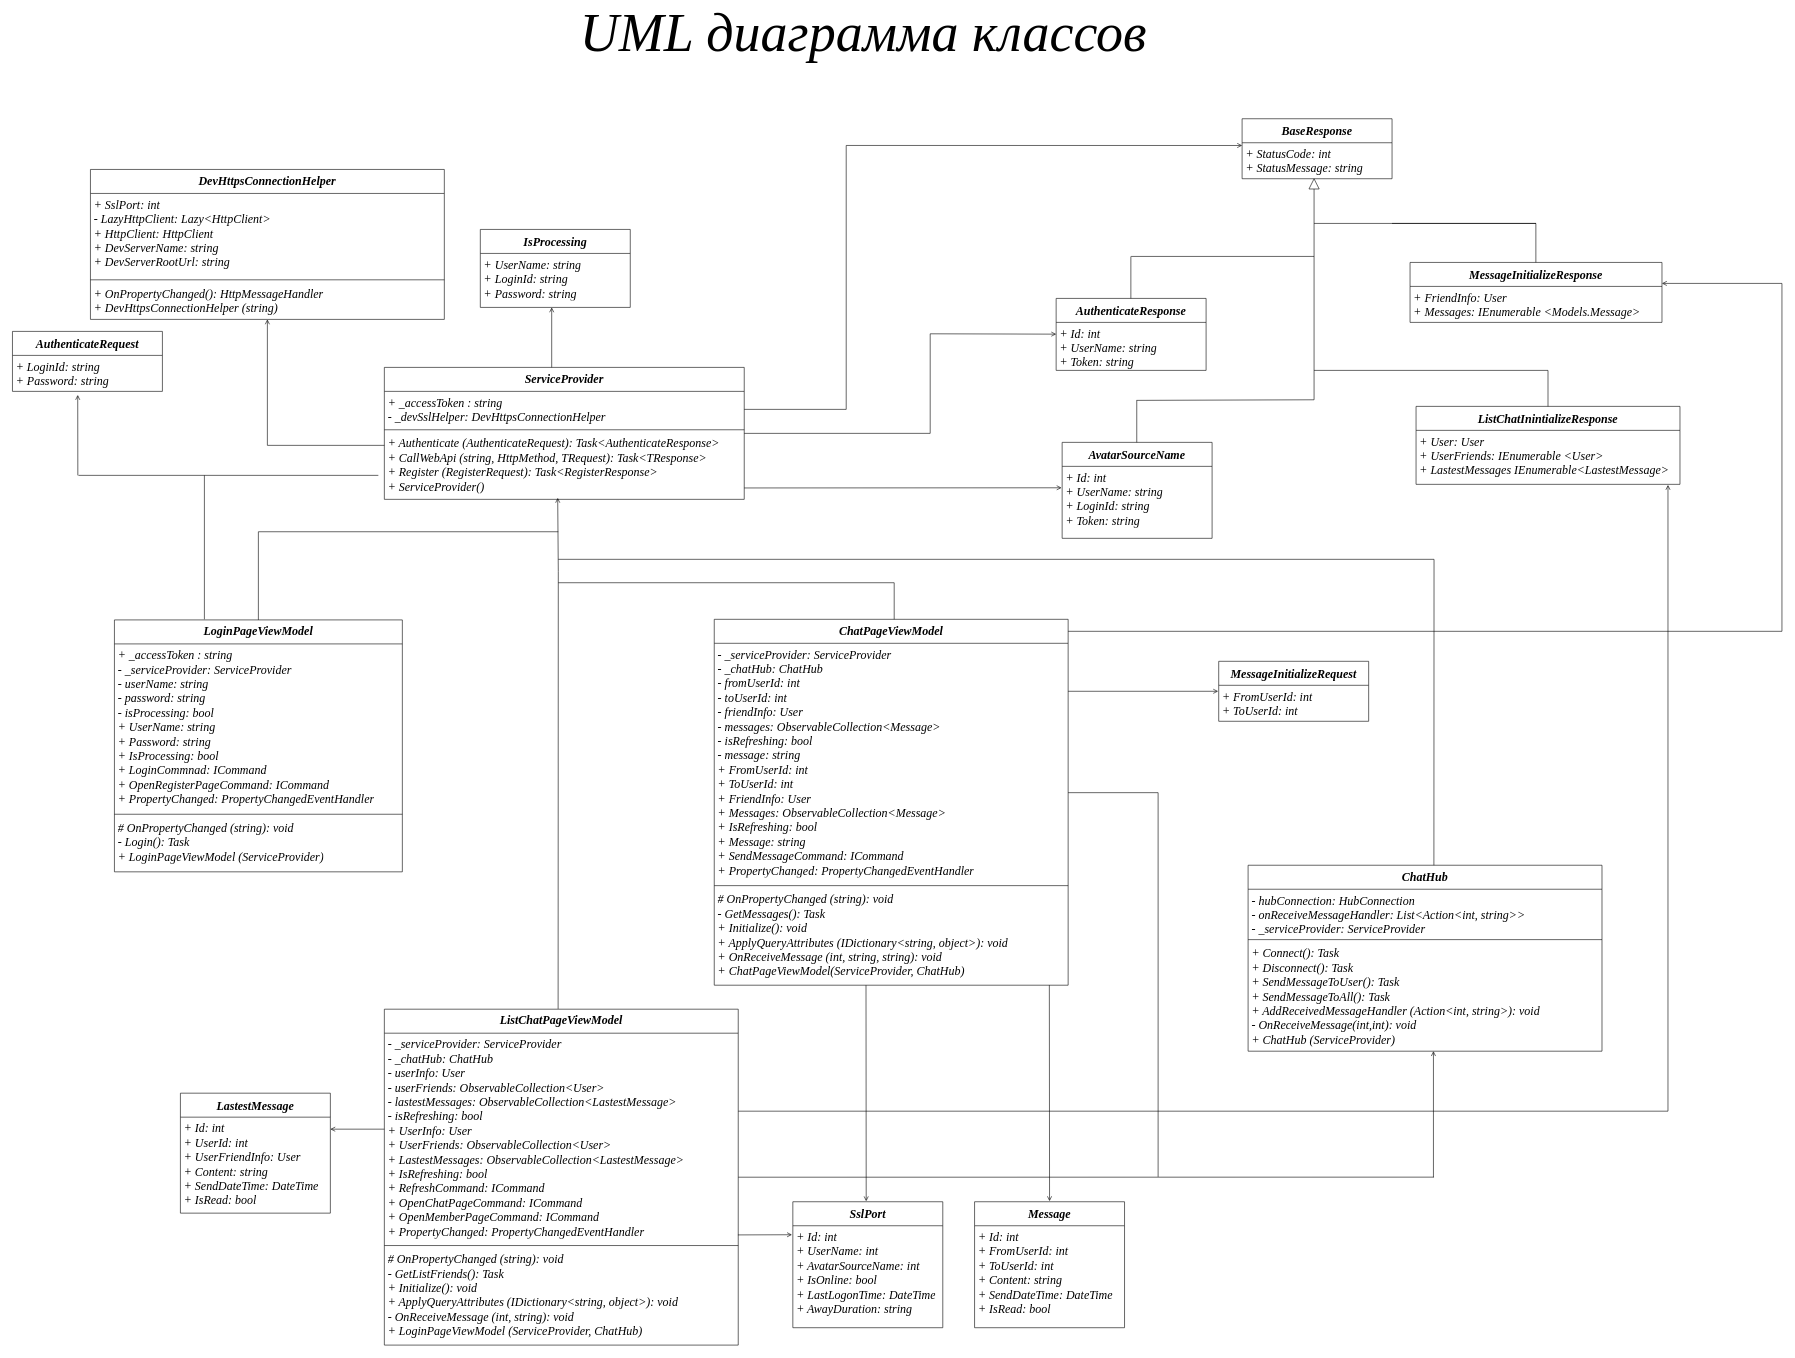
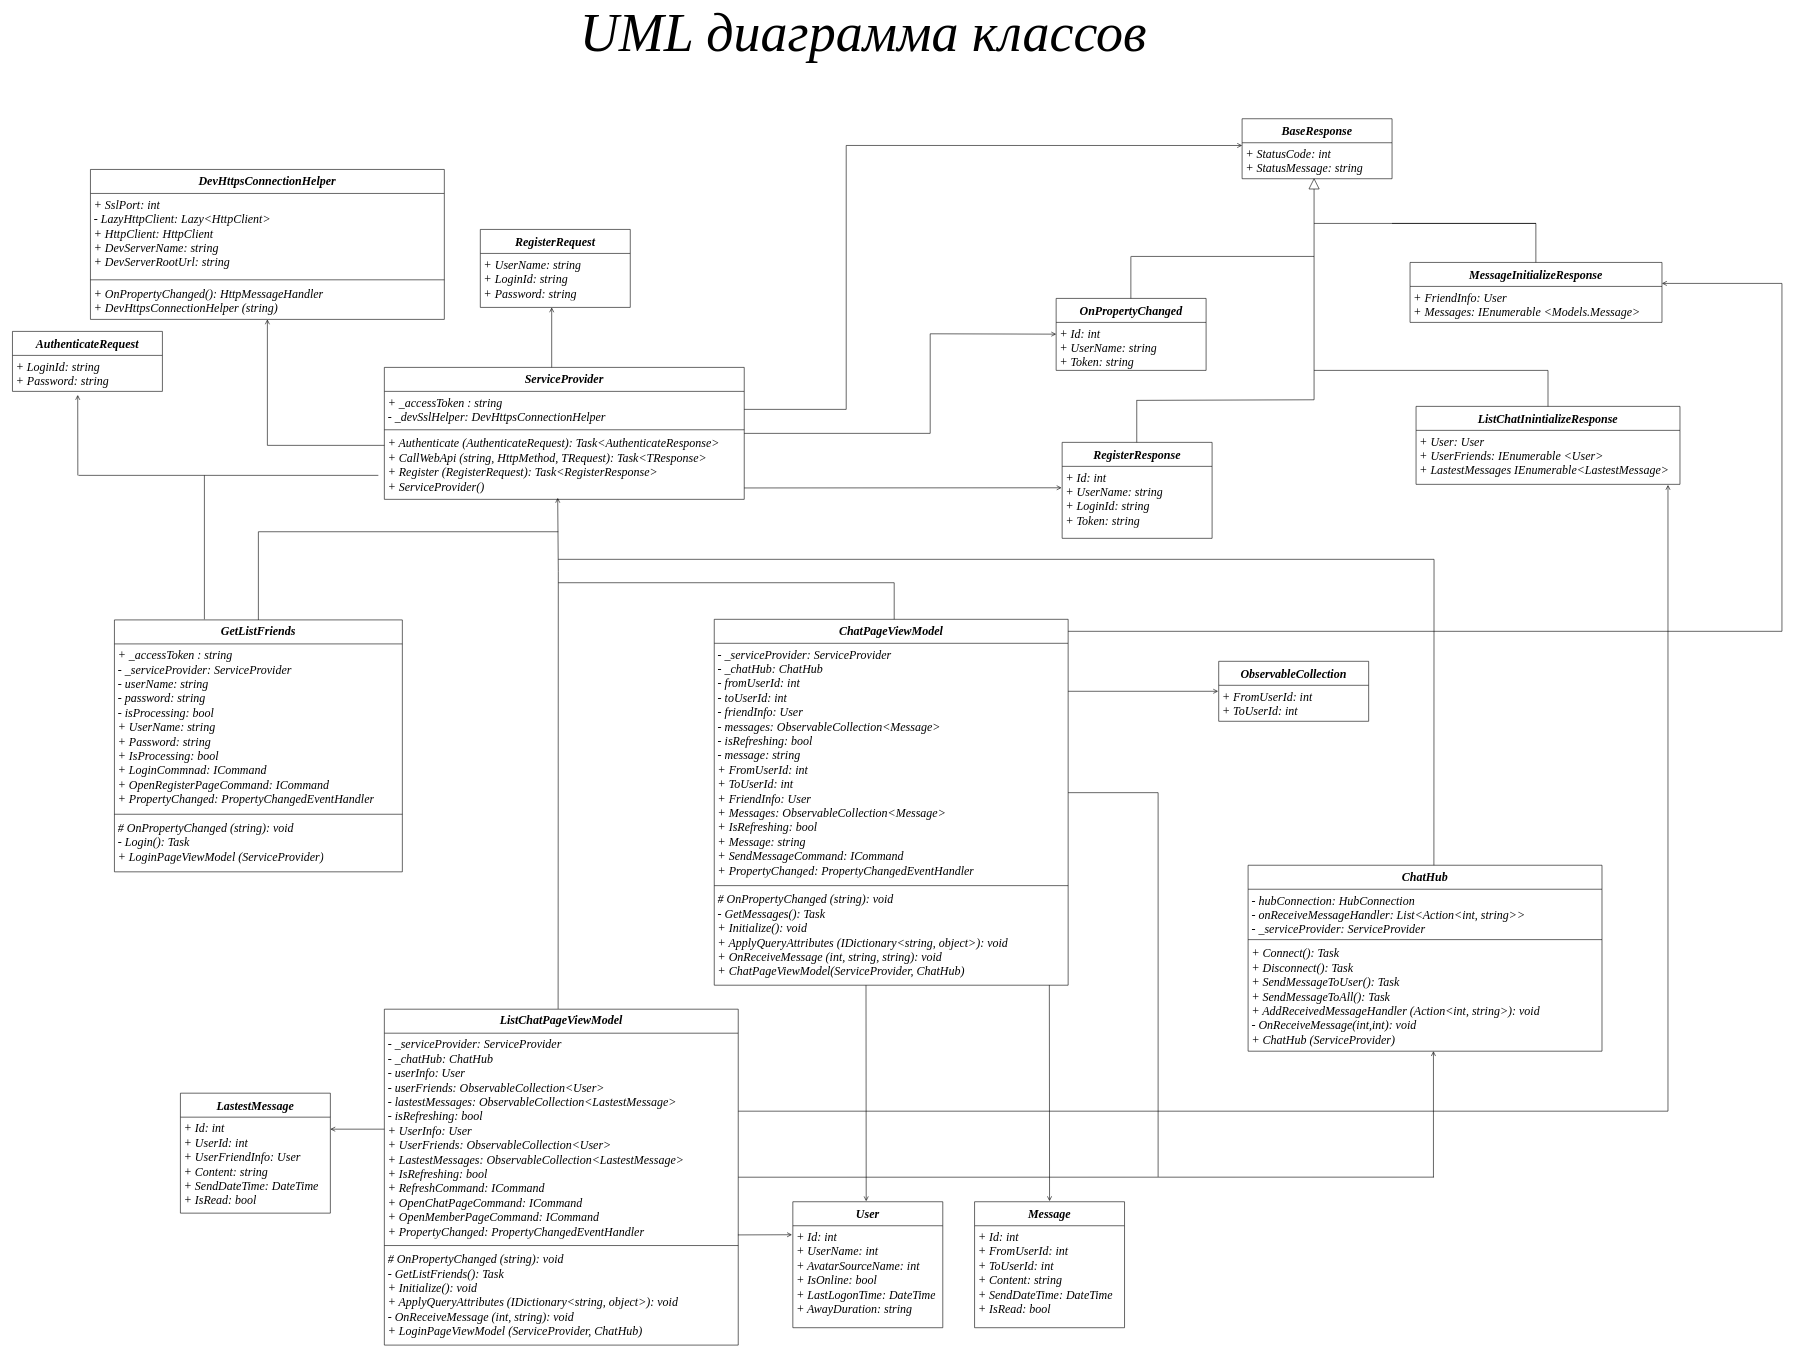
(555, 242) -> (555, 242)
(1131, 311) -> (1131, 311)
(1137, 455) -> (1137, 455)
(258, 632) -> (258, 632)
(1294, 674) -> (1294, 674)
(868, 1214) -> (868, 1214)
